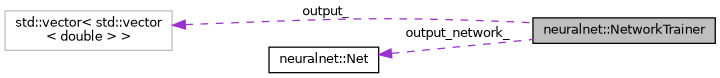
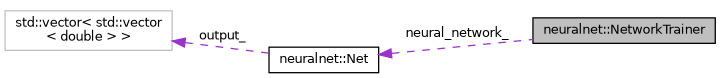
(359, 19) -> (227, 48)
(456, 34) -> (456, 34)
